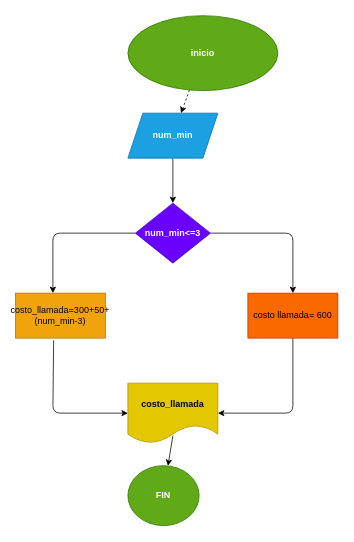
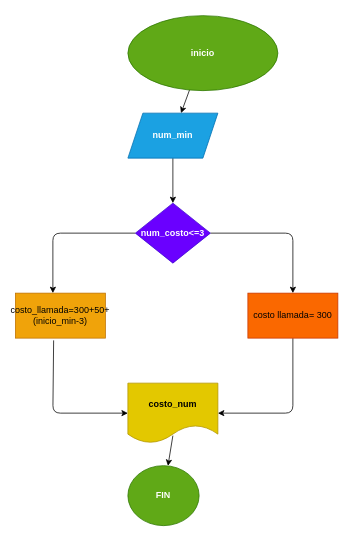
(186, 99) -> (186, 99)
(173, 233) -> (173, 233)
(60, 315) -> (60, 315)
(293, 315) -> (293, 315)
(173, 404) -> (173, 404)
